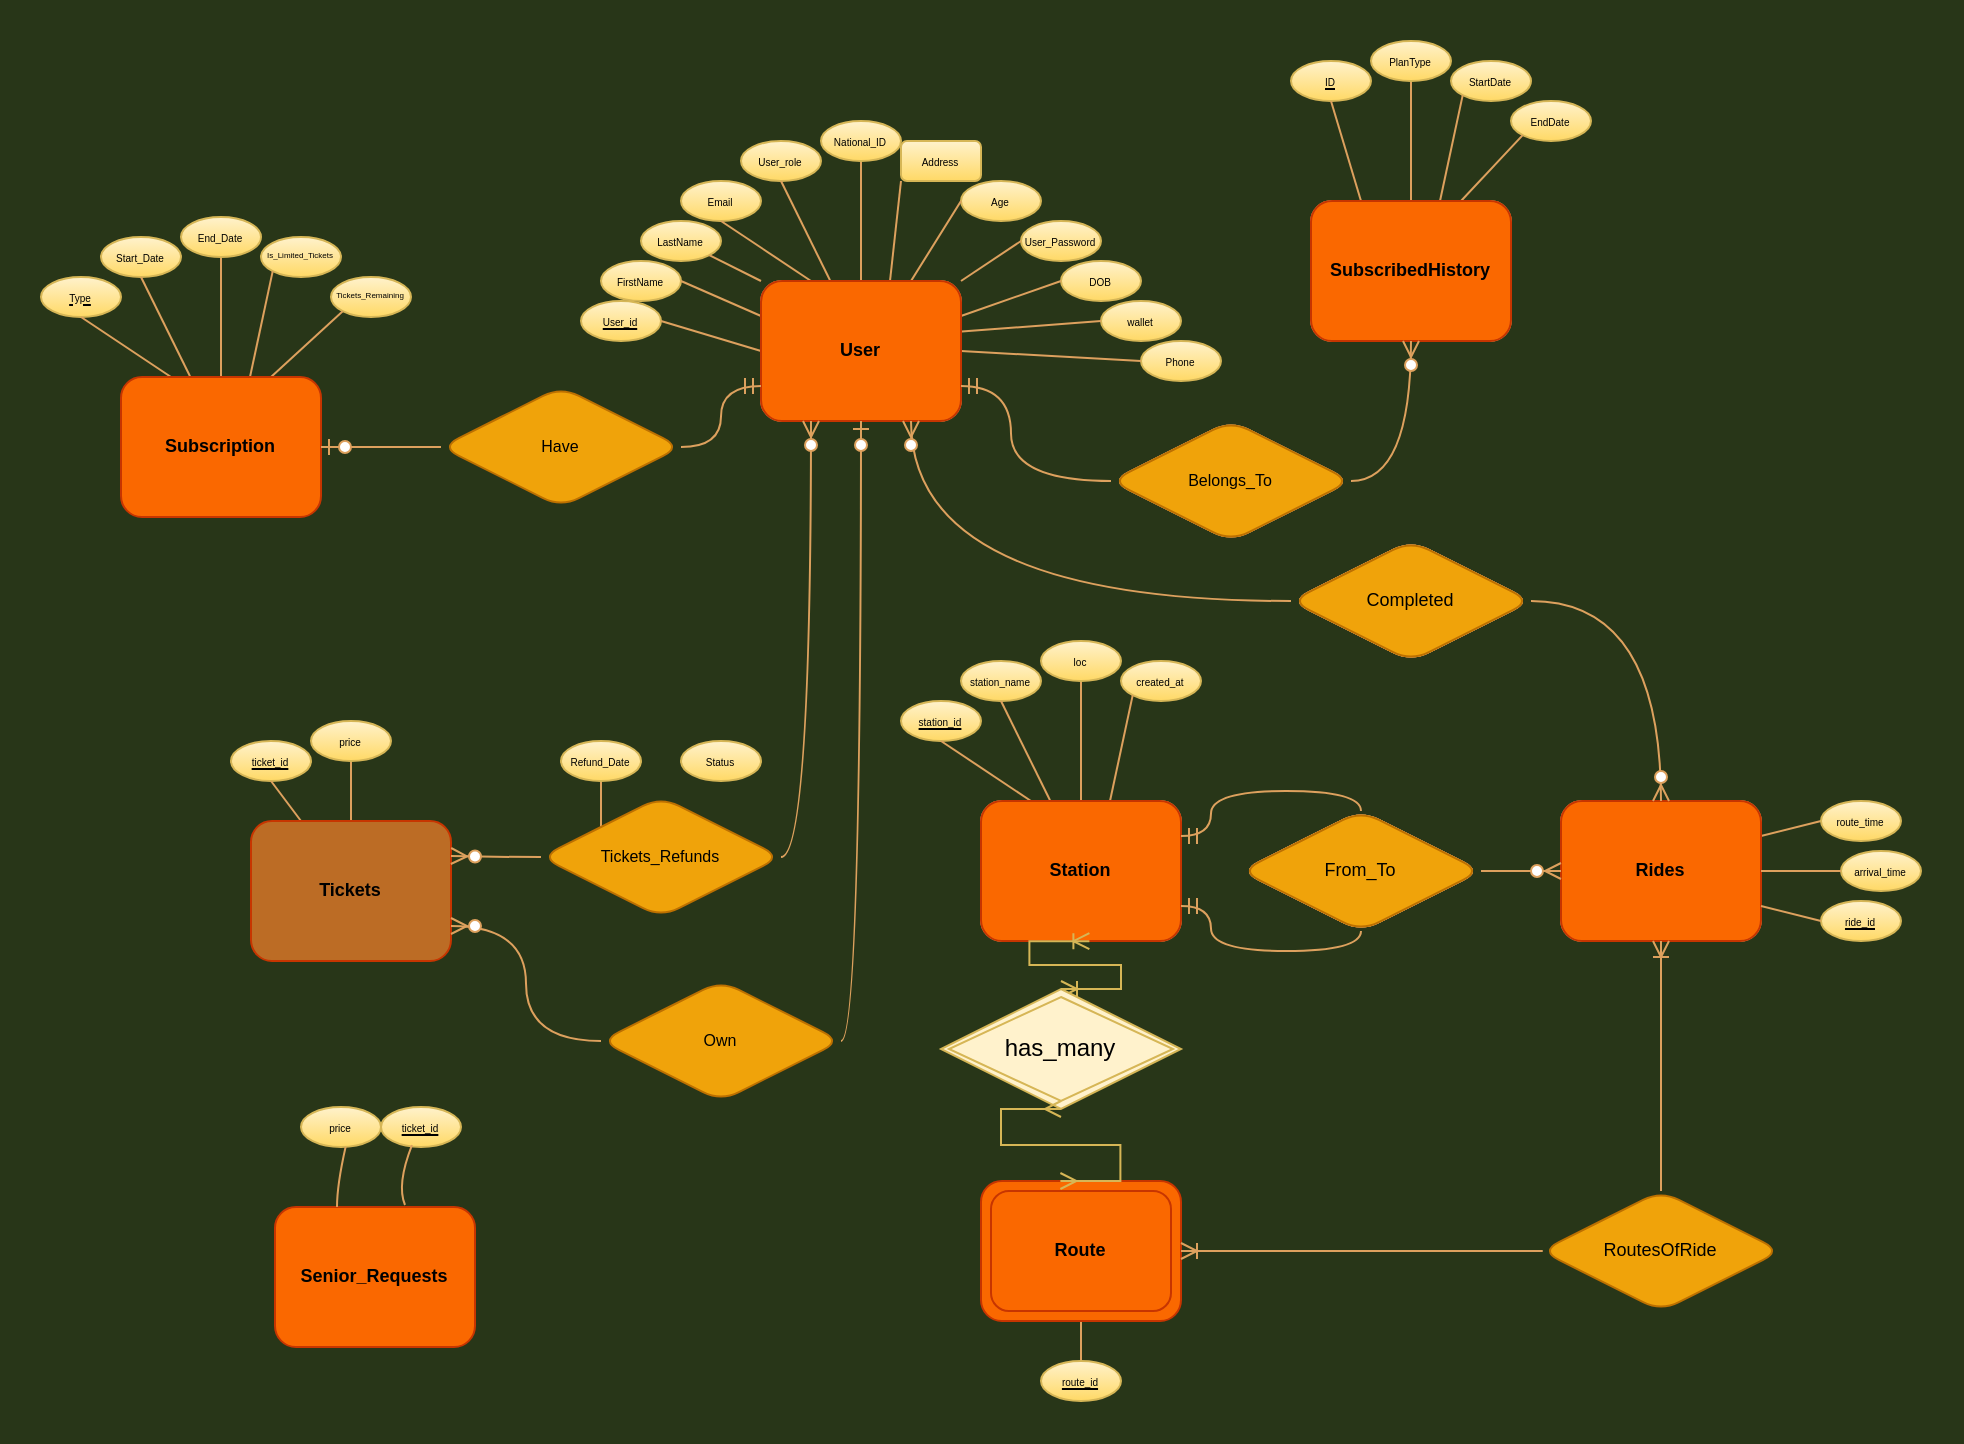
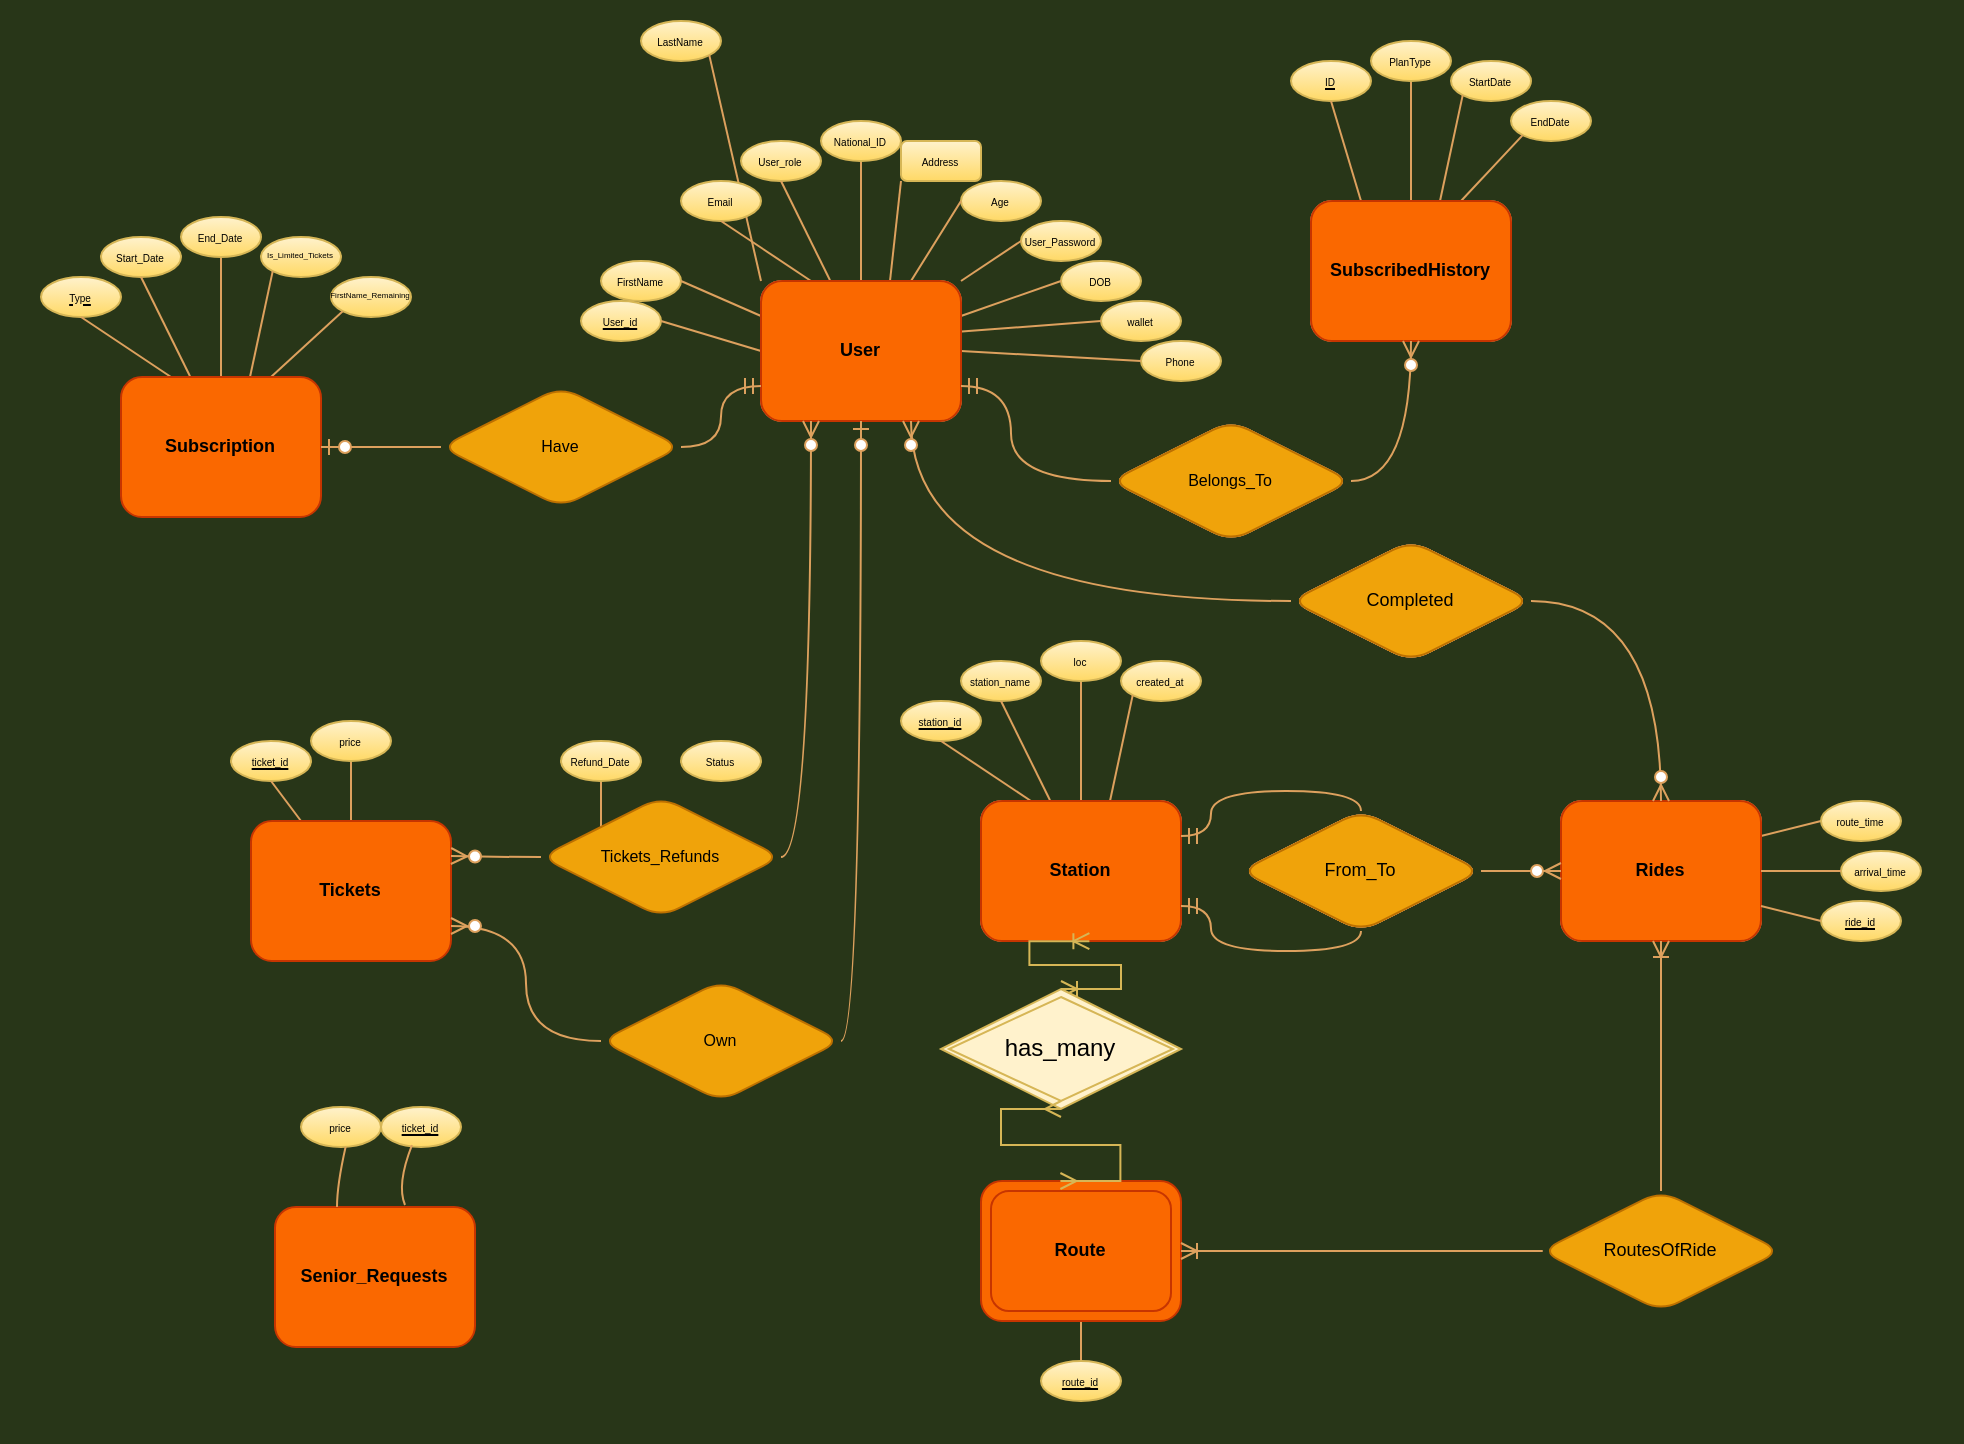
(681, 241) -> (681, 41)
(371, 297) -> (371, 297)
(351, 891) -> (351, 891)
